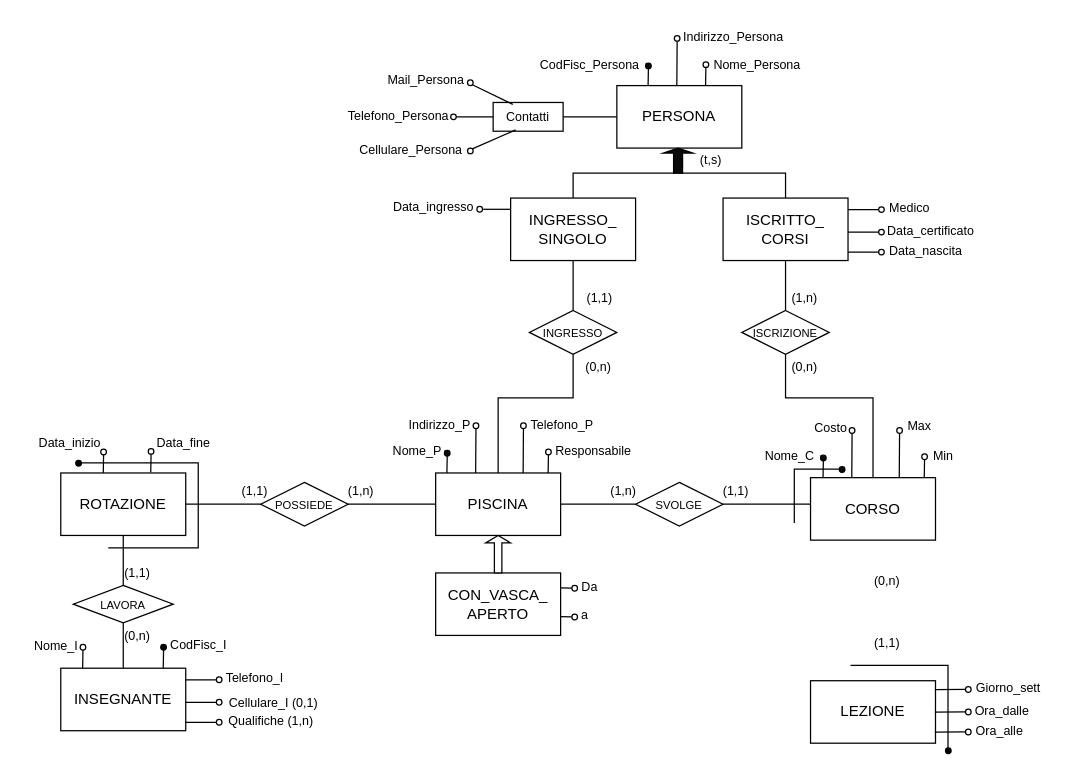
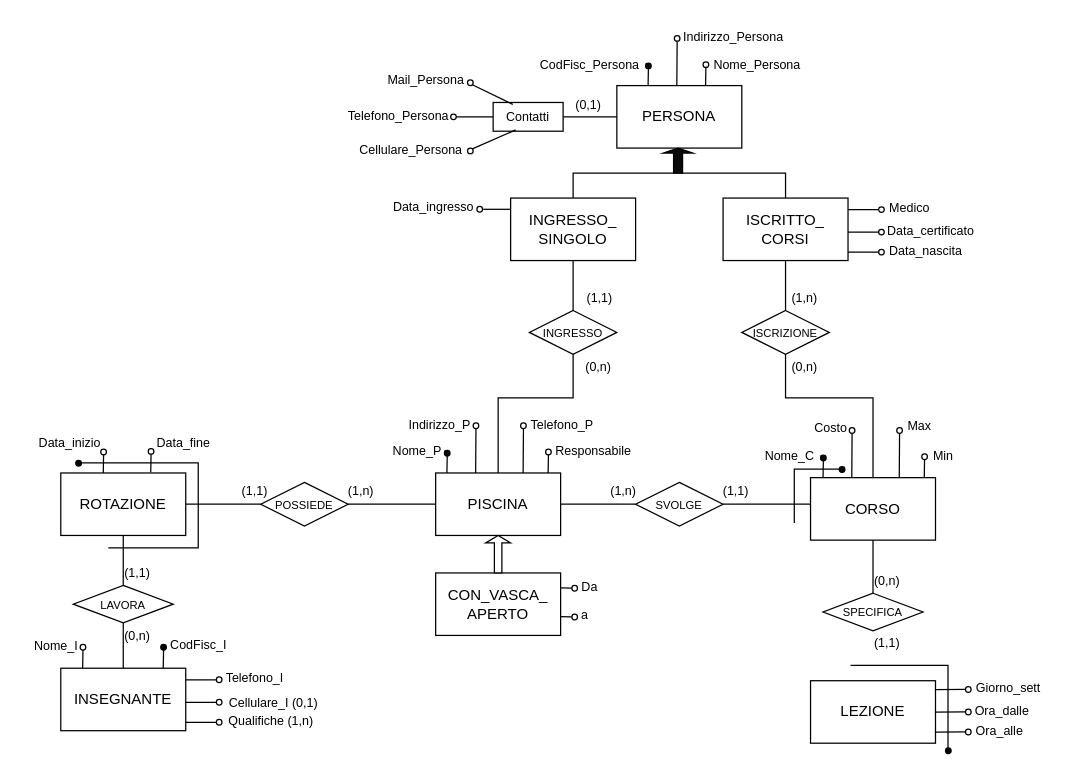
none -> (588, 104)
(711, 159) -> none
none -> (873, 567)
none -> (873, 612)
